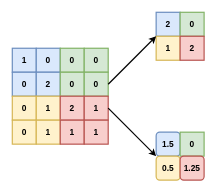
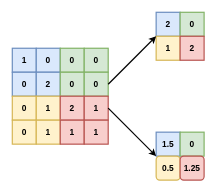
(168, 144) -> (168, 144)
